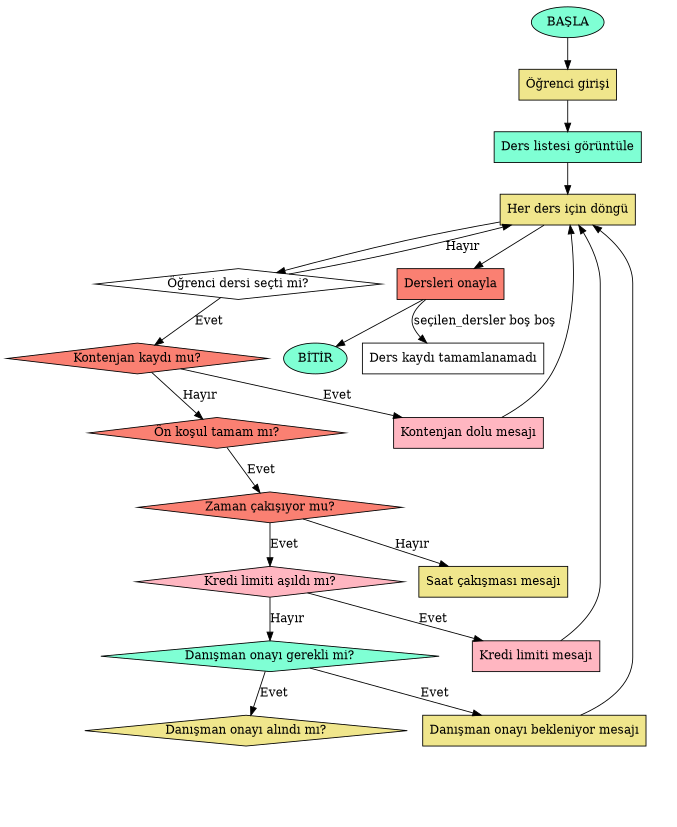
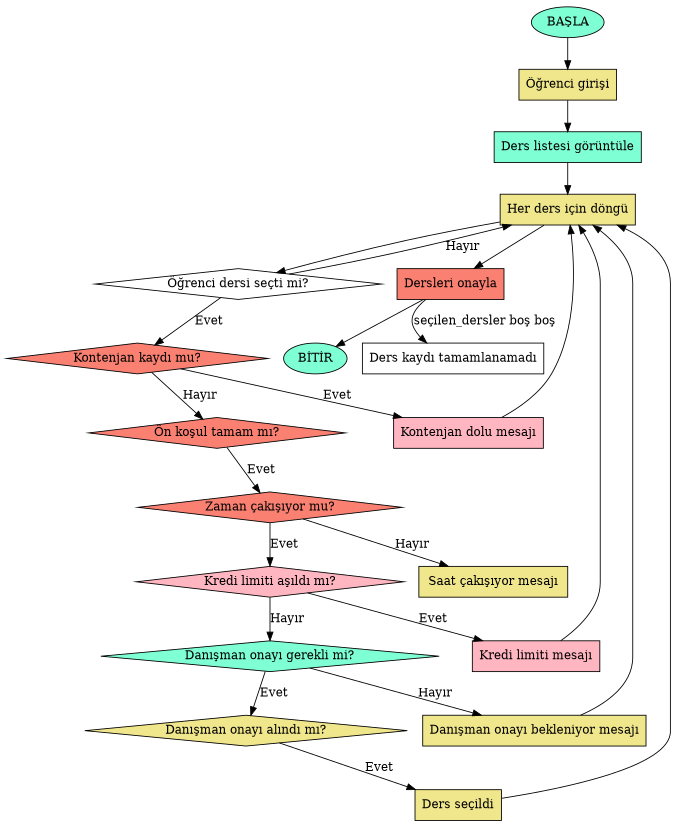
(493, 582) -> (493, 582)
(435, 693) -> (435, 693)
none -> (458, 805)
